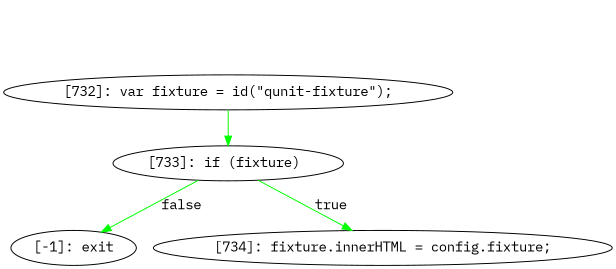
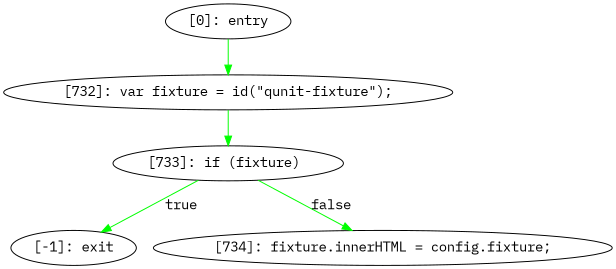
none -> (228, 21)
(182, 206) -> (182, 206)
(331, 206) -> (331, 206)
